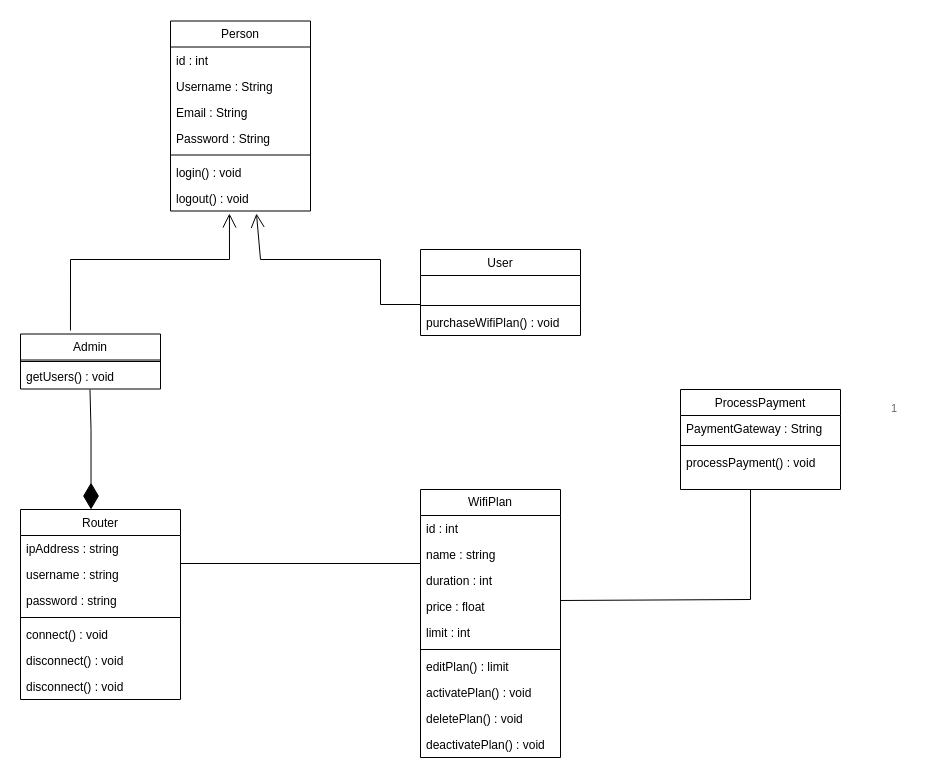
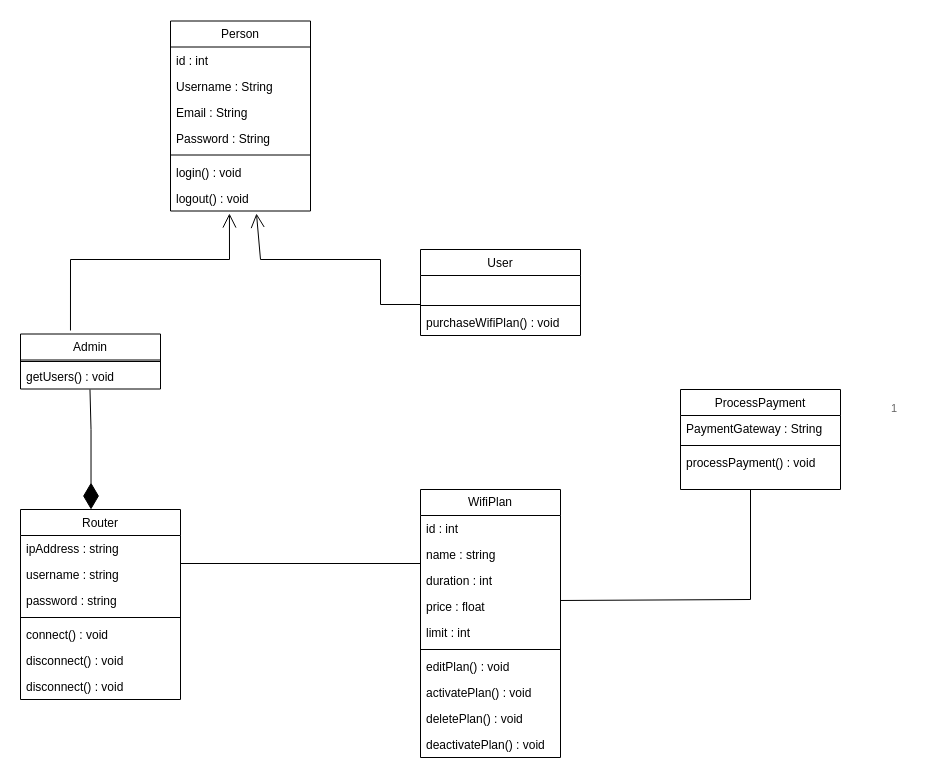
(475, 668) -> (474, 668)
